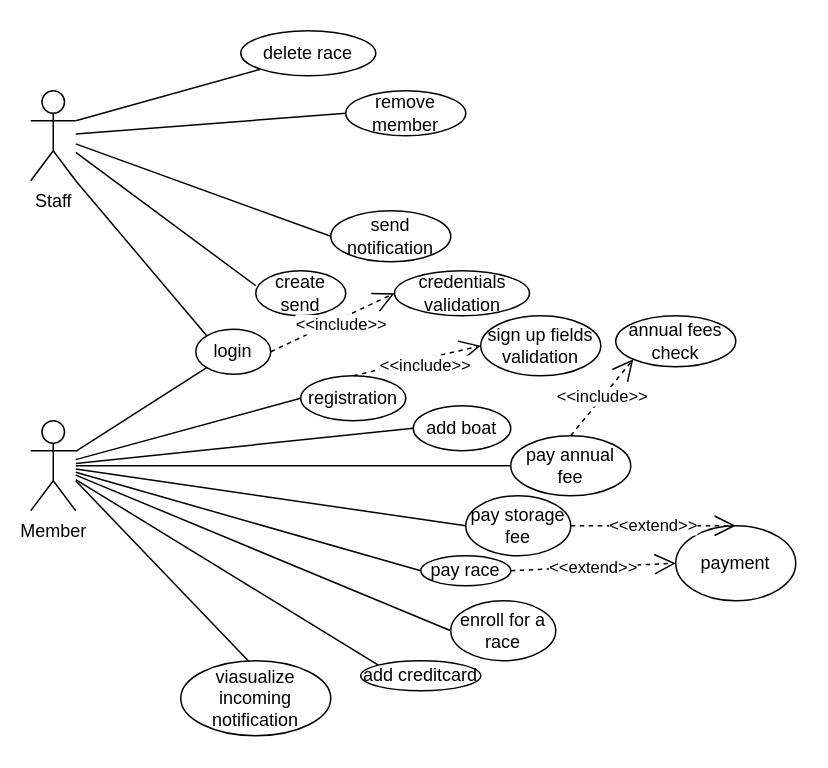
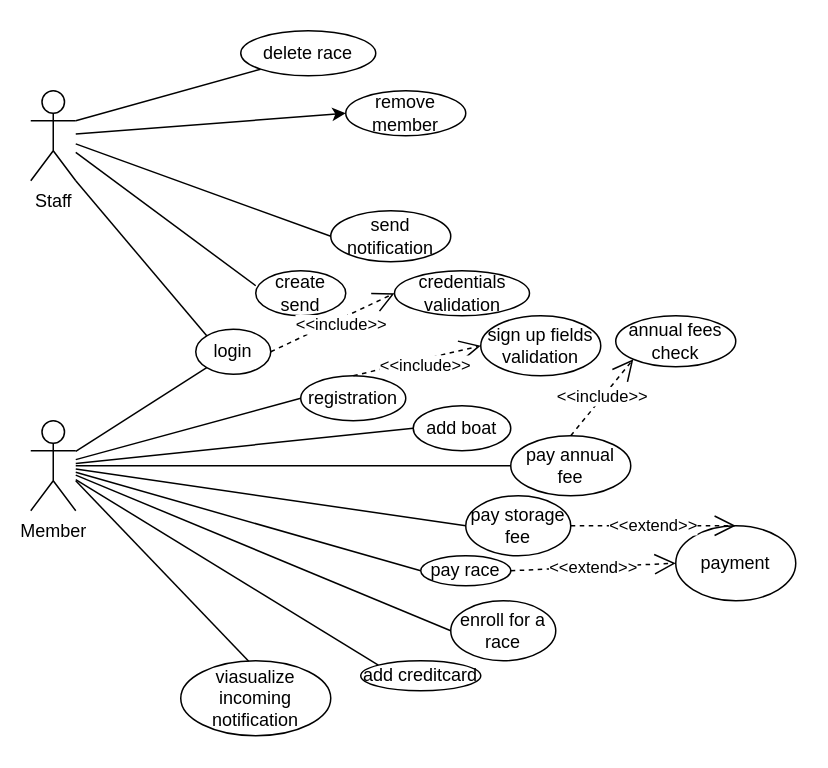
(338, 114) -> (334, 114)
